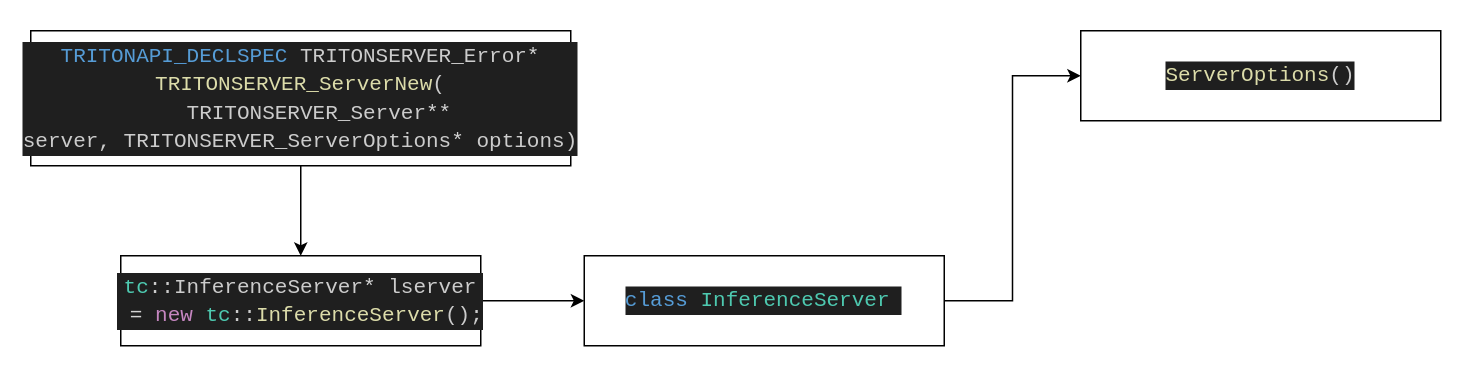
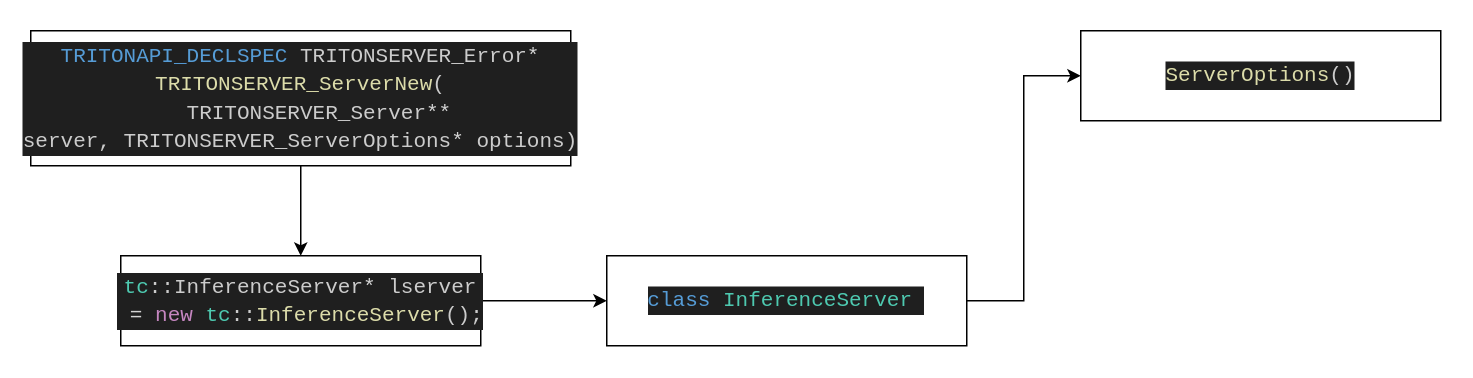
(764, 301) -> (787, 301)
